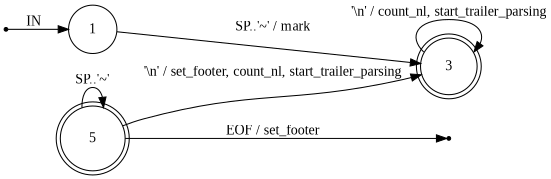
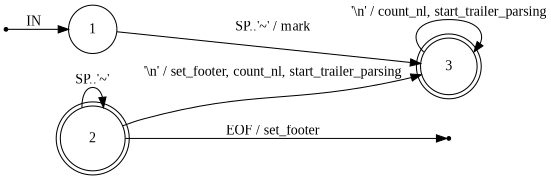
(93, 138) -> (93, 138)
